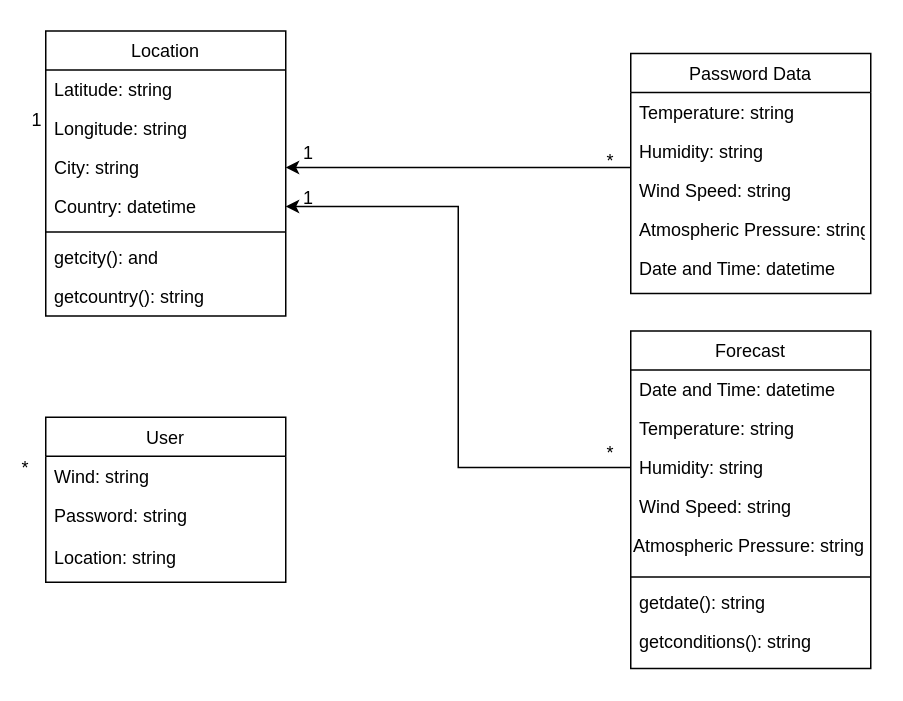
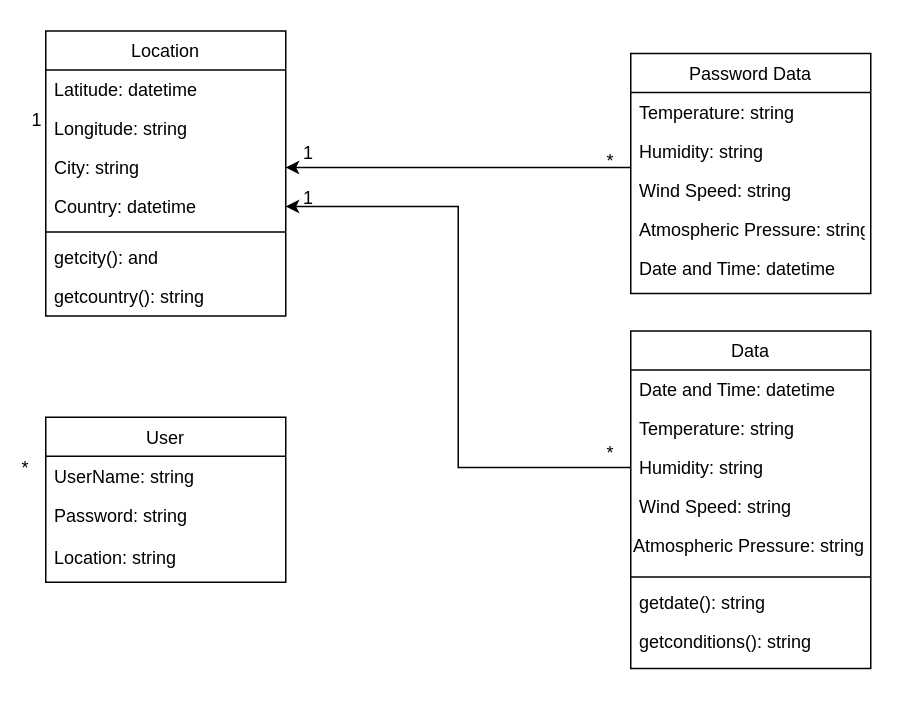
(125, 90) -> (135, 90)
(750, 351) -> (750, 351)
(105, 476) -> (128, 476)
